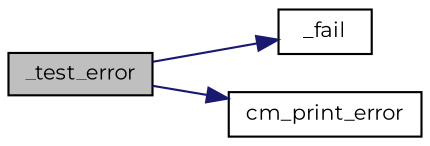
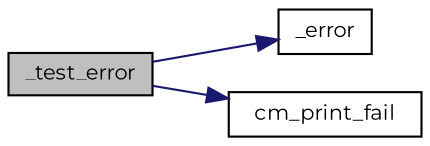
(325, 32) -> (325, 32)
(325, 114) -> (325, 114)
